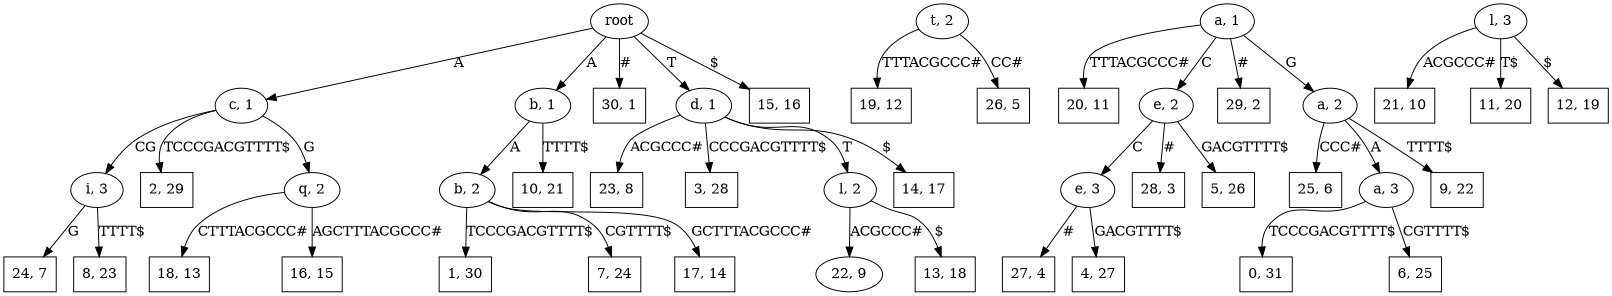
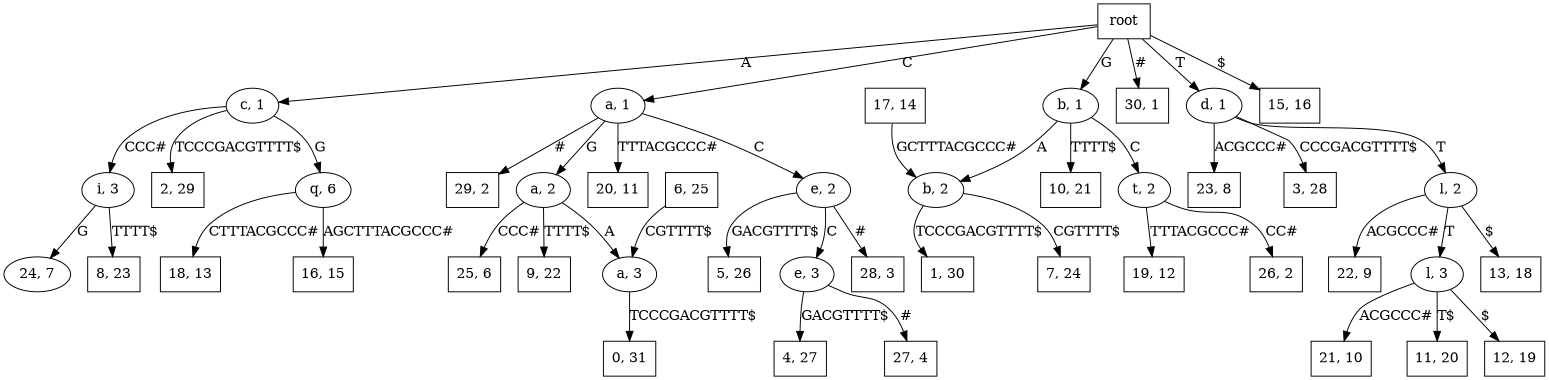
(619, 21) -> (1124, 21)
(591, 63) -> (1107, 63)
none -> (876, 63)
(1003, 106) -> (1276, 274)
none -> (1117, 137)
(145, 148) -> (146, 148)
(312, 190) -> (323, 190)
(924, 190) -> none
(598, 212) -> (894, 150)
(1399, 227) -> (646, 224)
none -> (1445, 227)
(30, 274) -> (37, 274)
(849, 274) -> (1355, 274)
